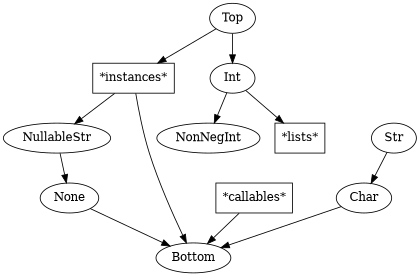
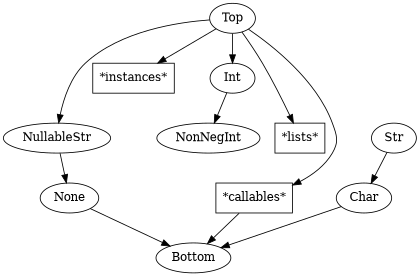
none -> (320, 100)
(261, 104) -> (268, 73)
(98, 106) -> (117, 42)
(154, 166) -> none
